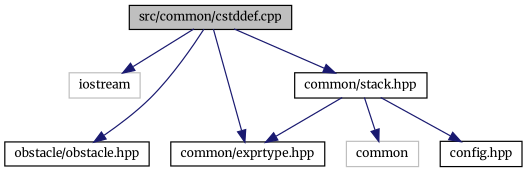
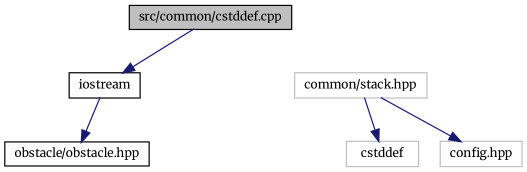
(279, 49) -> none
(105, 85) -> (105, 85)
(361, 85) -> (361, 85)
(160, 88) -> (93, 114)
(248, 154) -> none
(382, 154) -> (382, 154)
(481, 154) -> (481, 154)
